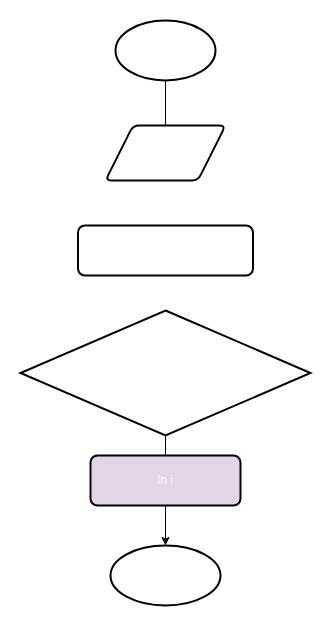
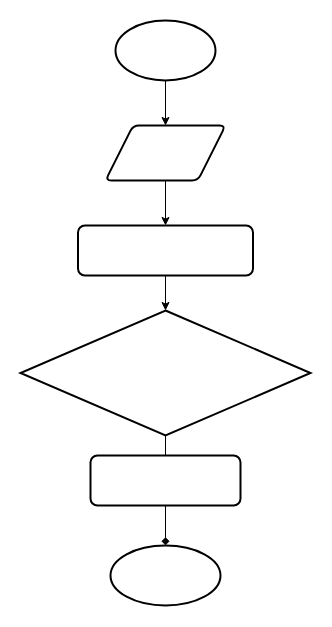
(166, 120) -> (166, 117)
none -> (166, 200)
none -> (166, 295)
(166, 481) -> (166, 481)
(166, 537) -> (166, 536)
